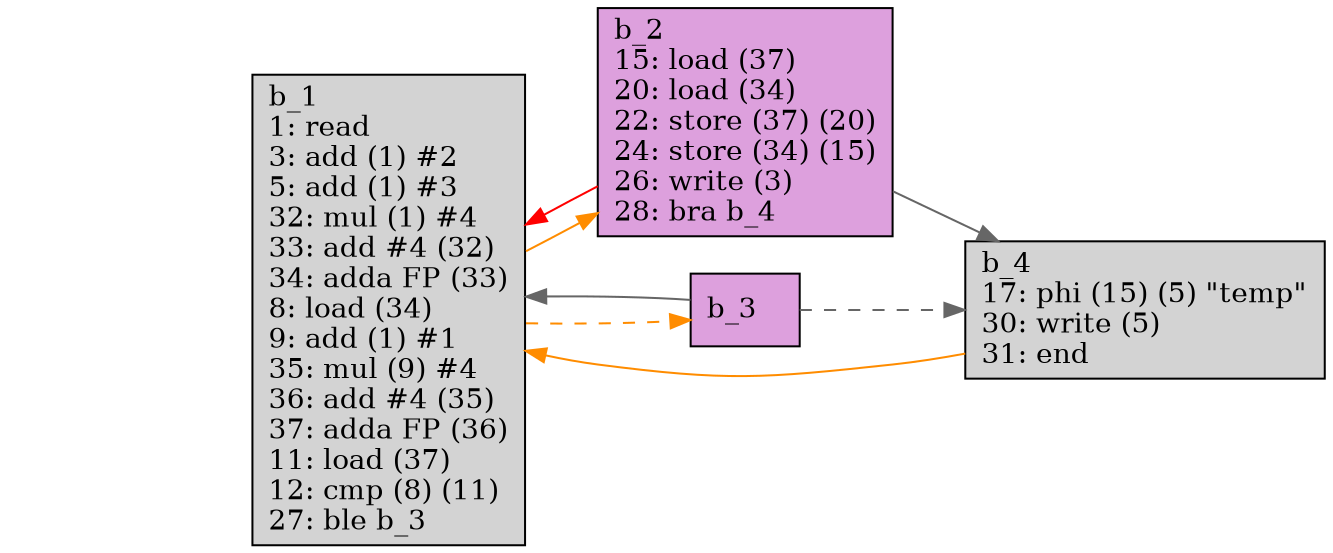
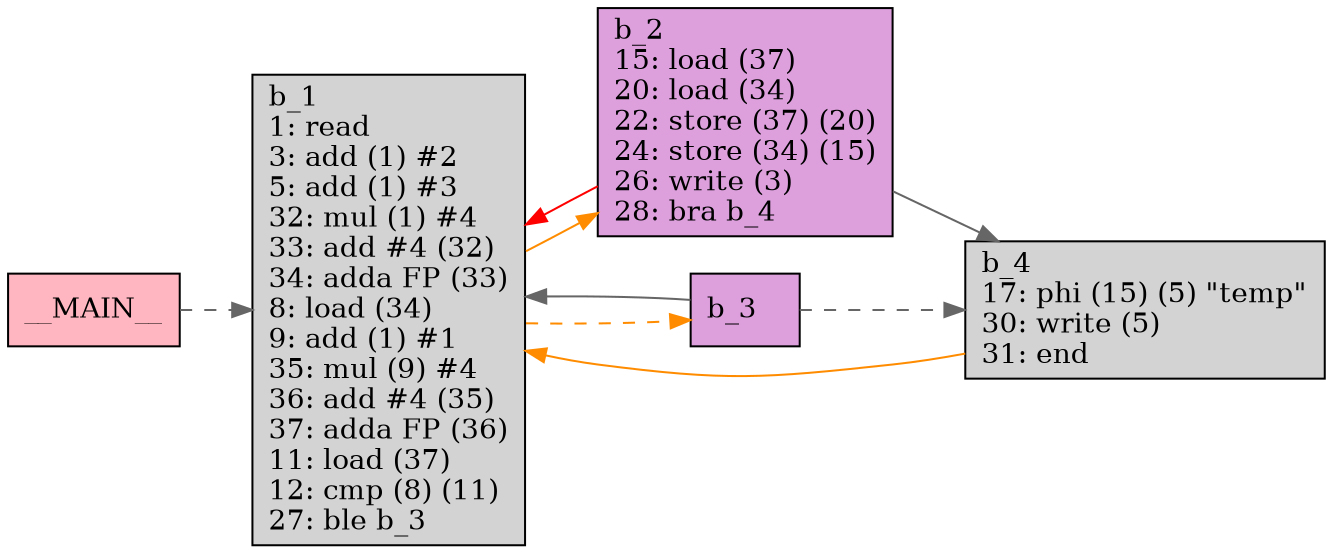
none -> (94, 310)
